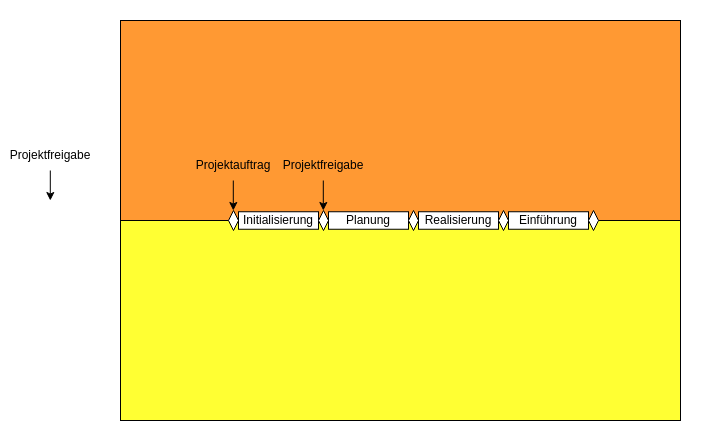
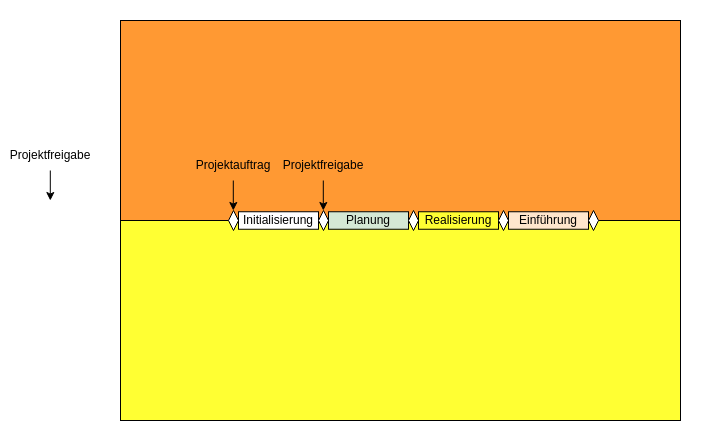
(369, 221) -> (369, 221)
(459, 221) -> (459, 221)
(549, 221) -> (549, 221)
